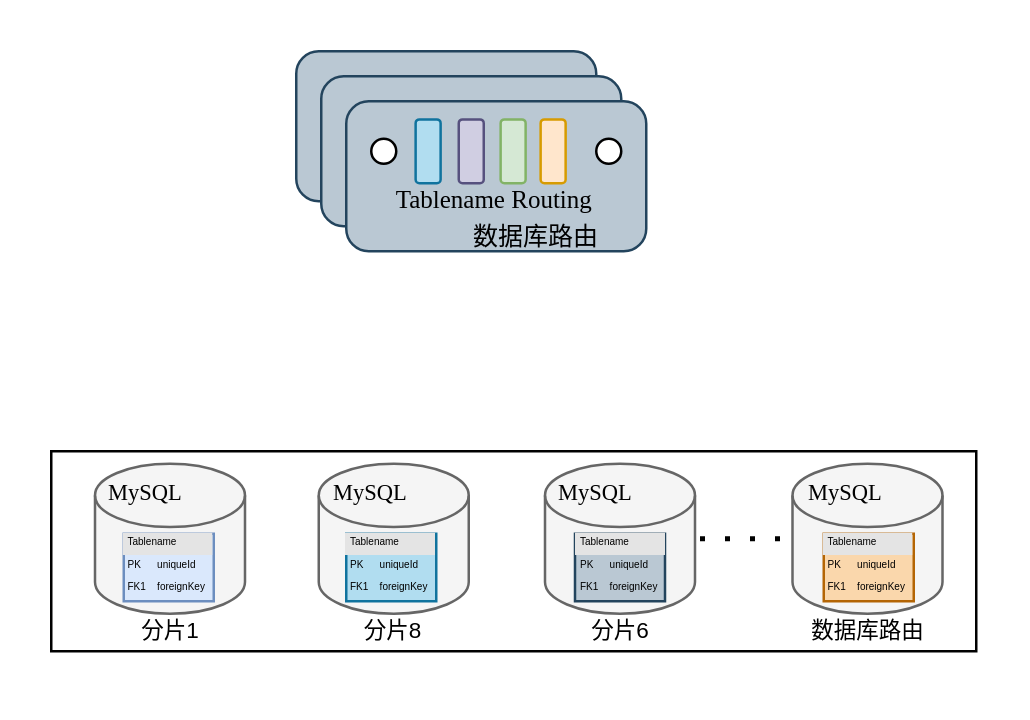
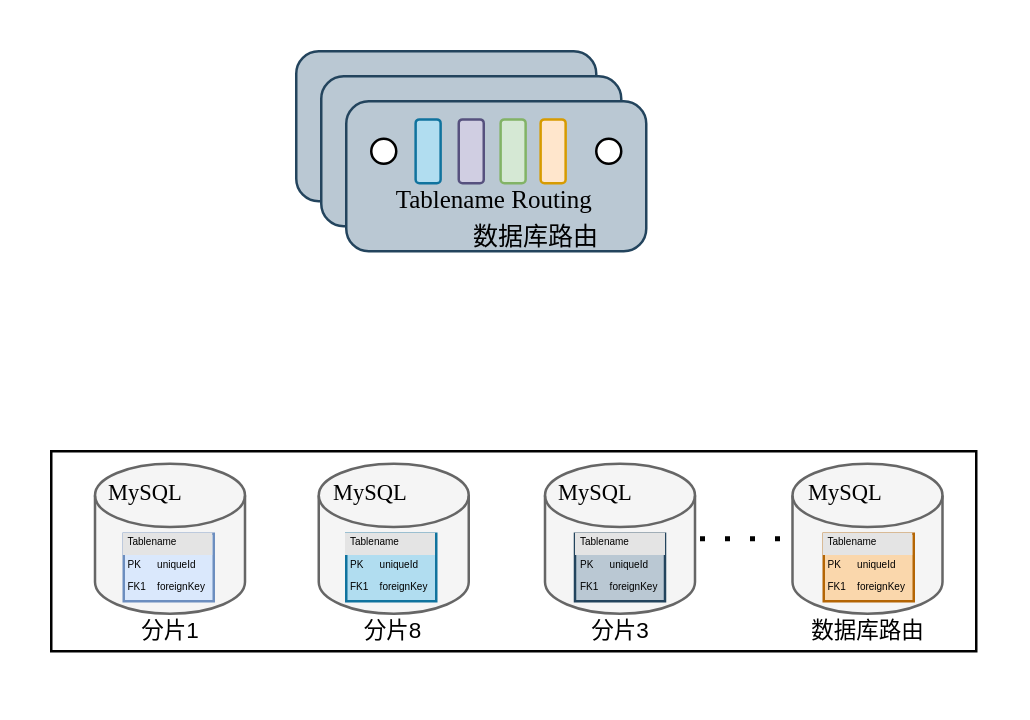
(621, 629) -> (621, 629)
